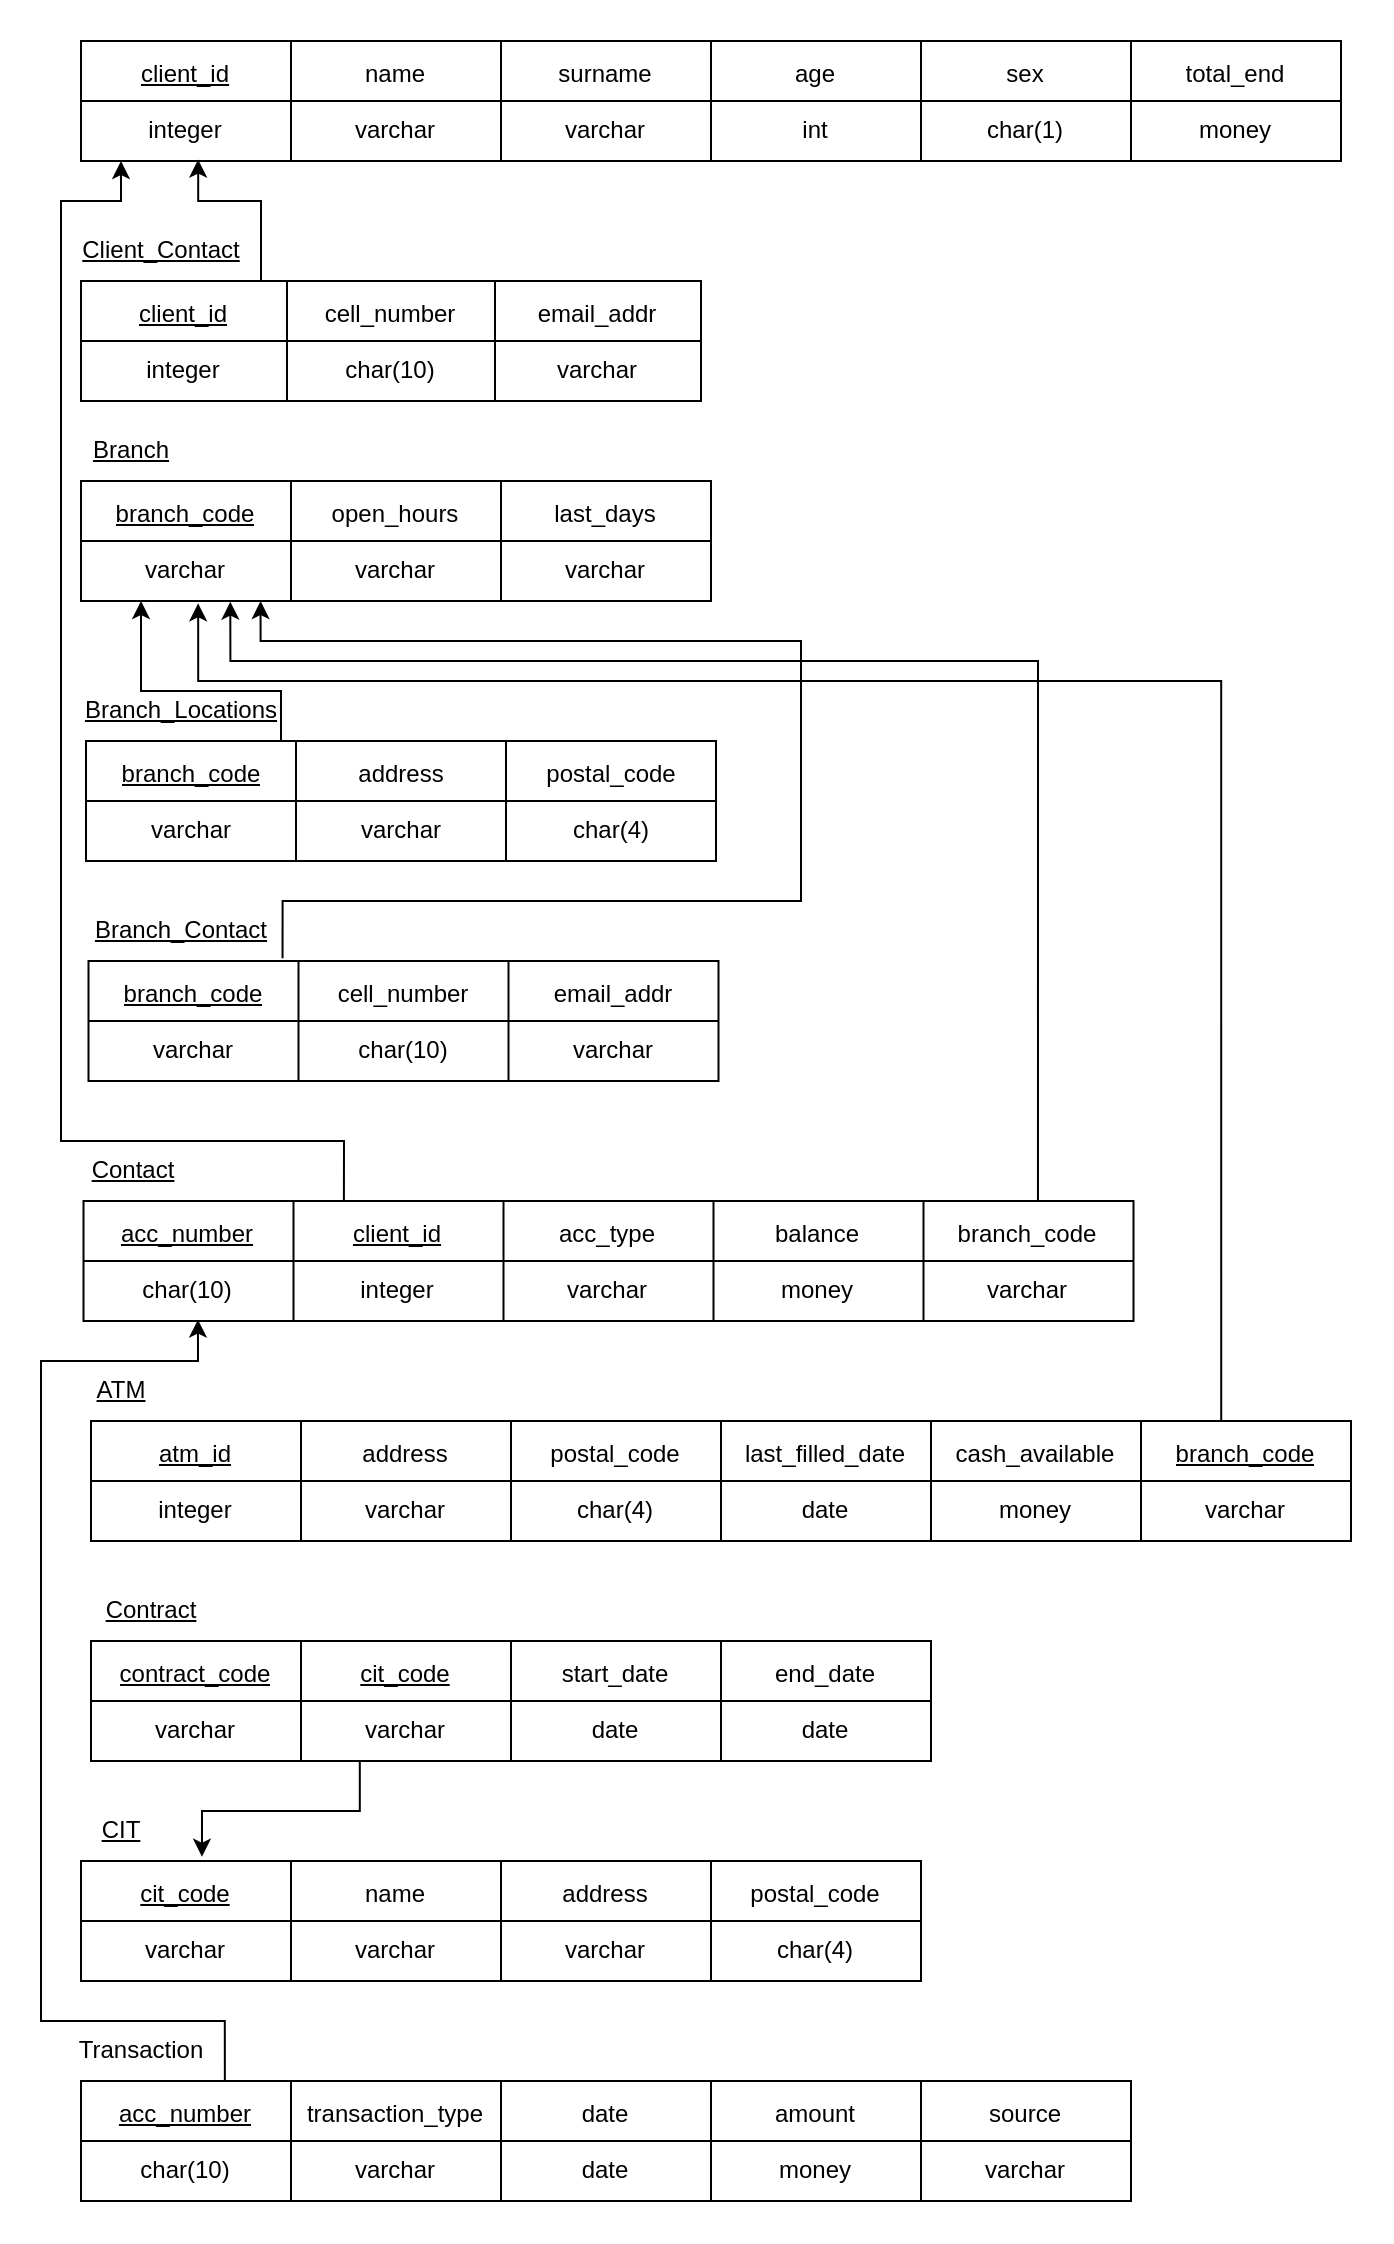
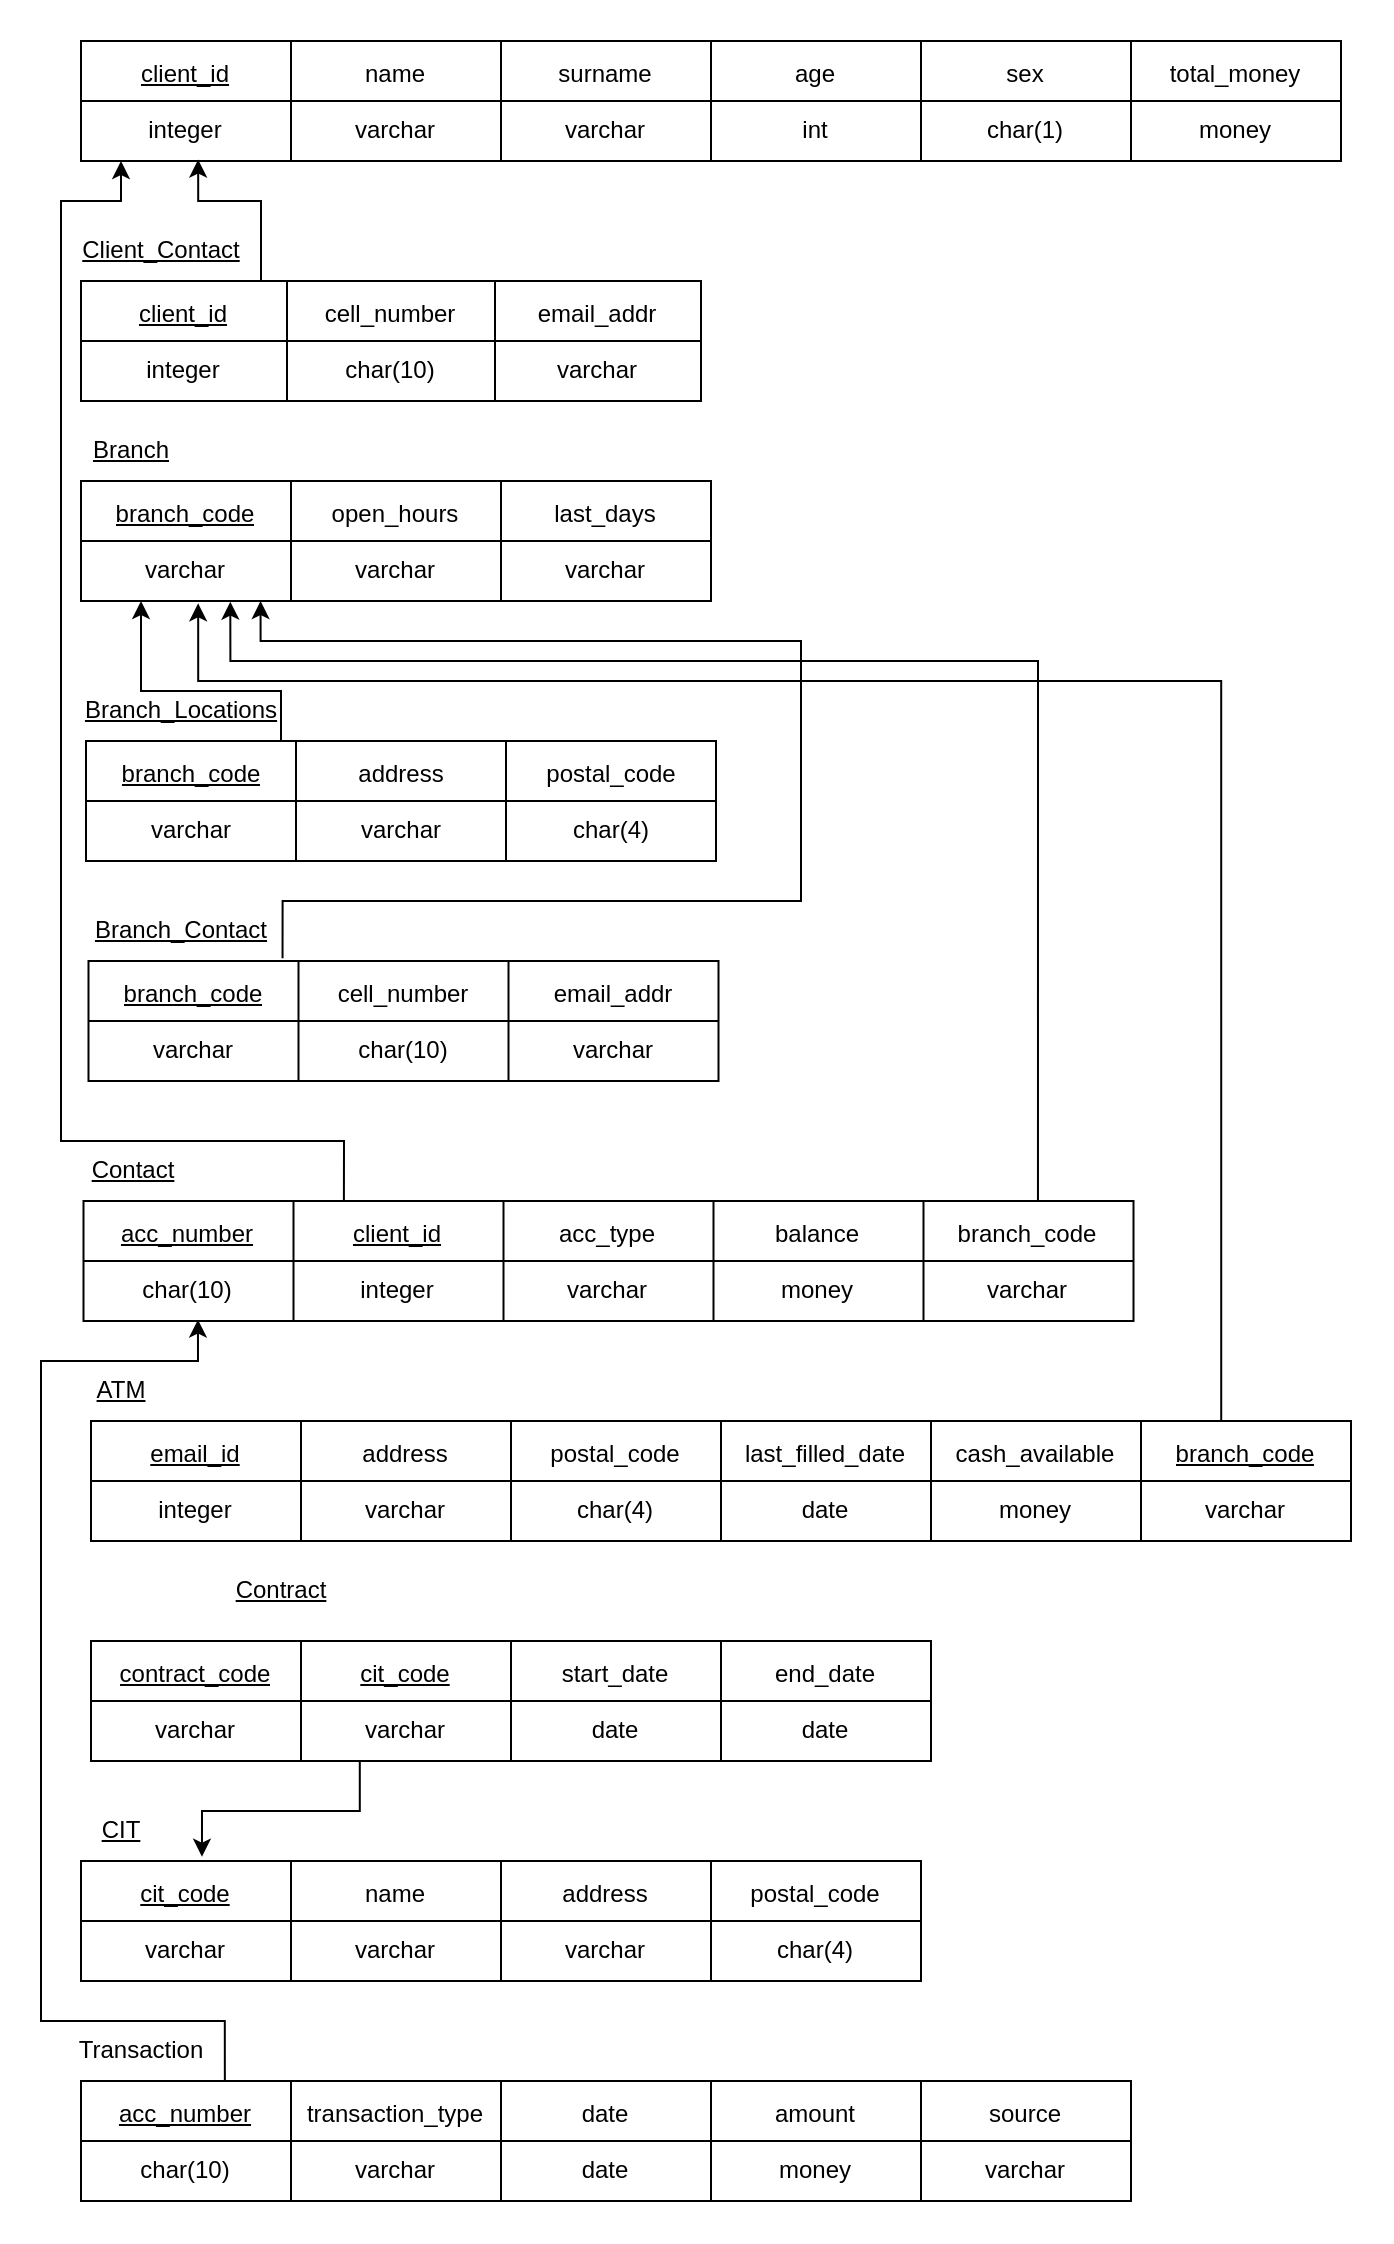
(1236, 71) -> (1236, 71)
(196, 1451) -> (196, 1451)
(151, 1611) -> (281, 1591)
